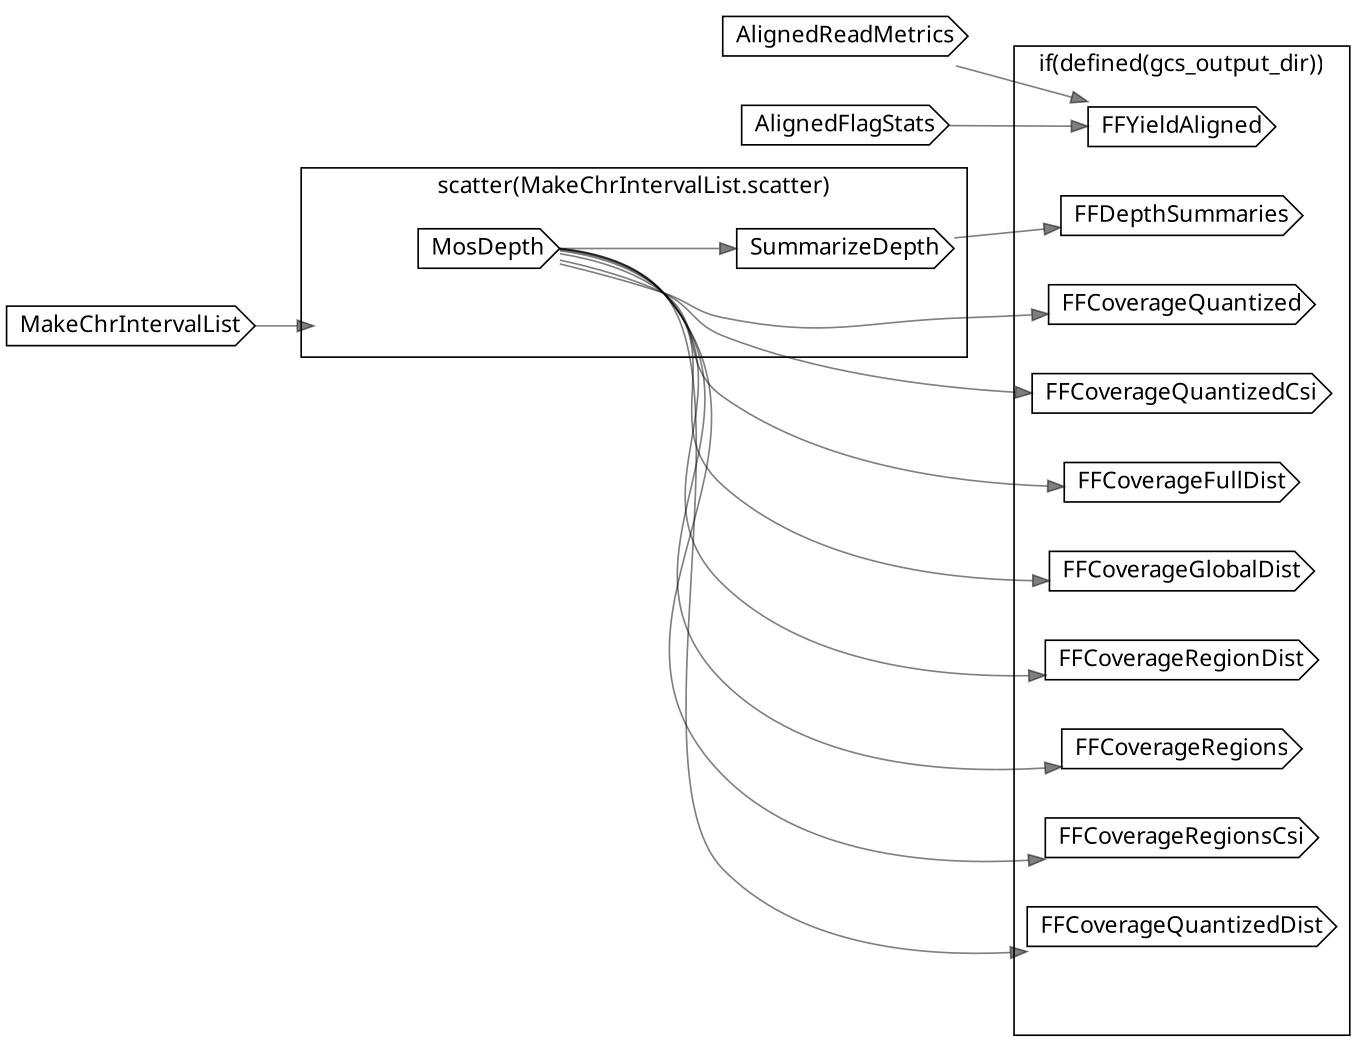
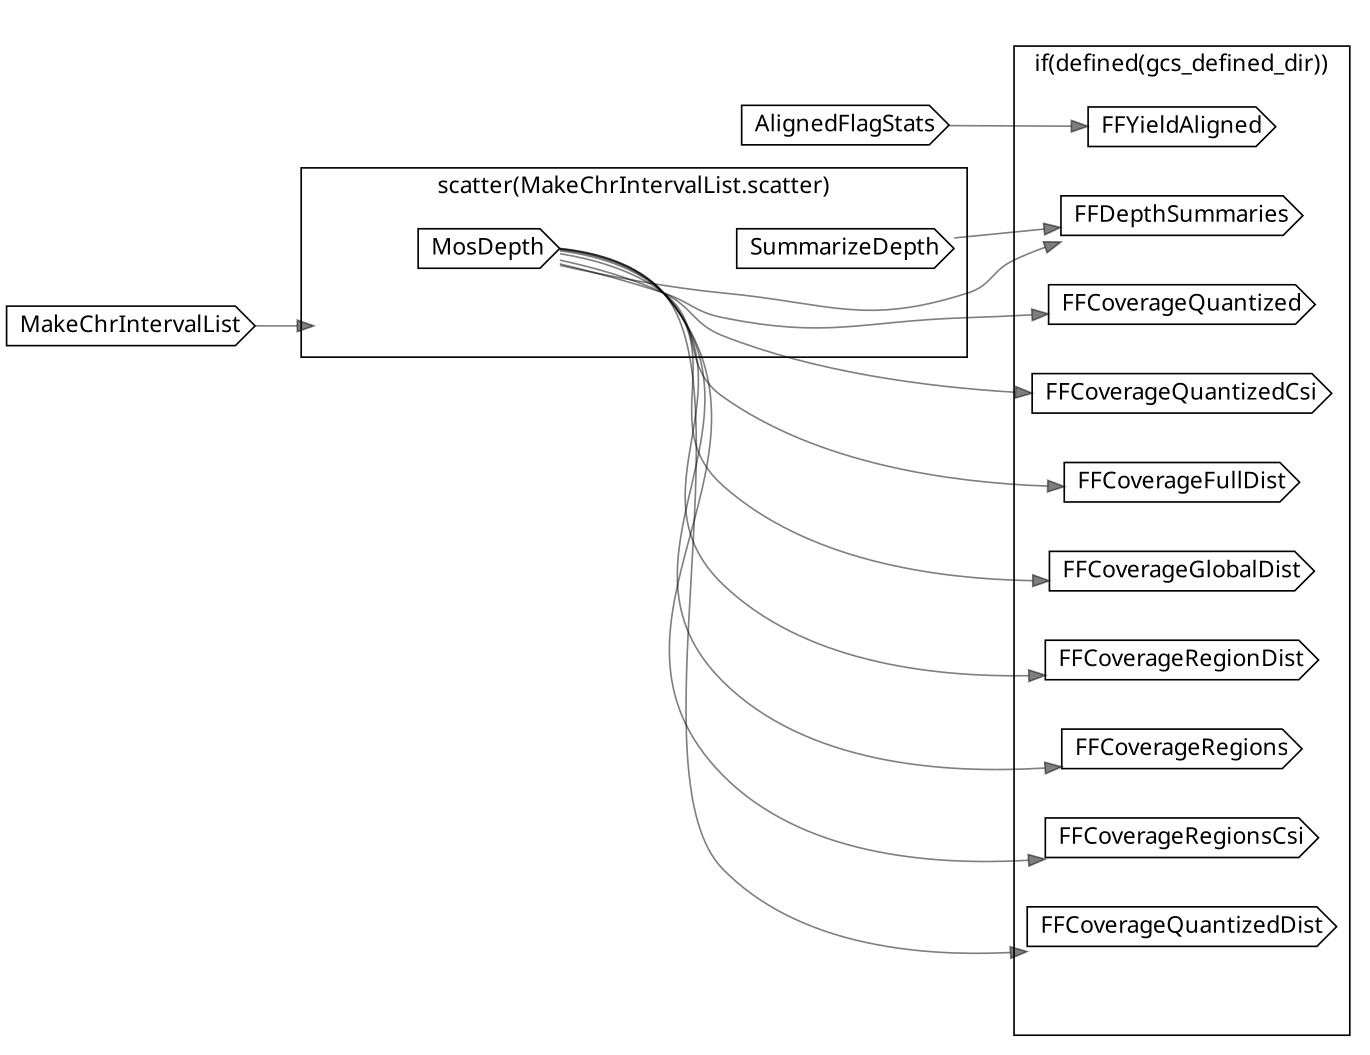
(845, 36) -> none
(1182, 65) -> (1182, 65)
(640, 249) -> (809, 304)
